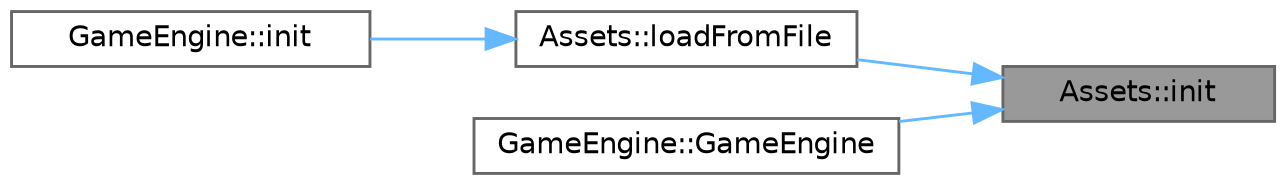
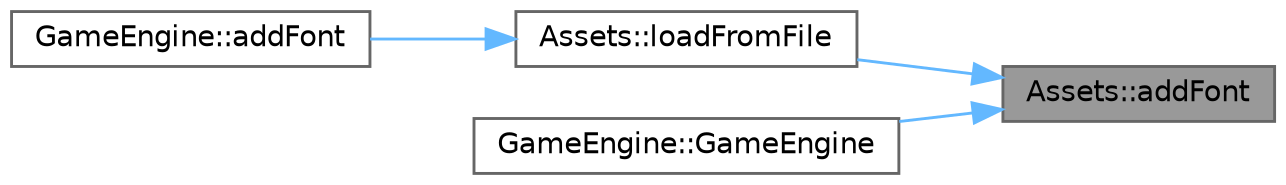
(191, 39) -> (191, 39)
(1139, 94) -> (1139, 94)
